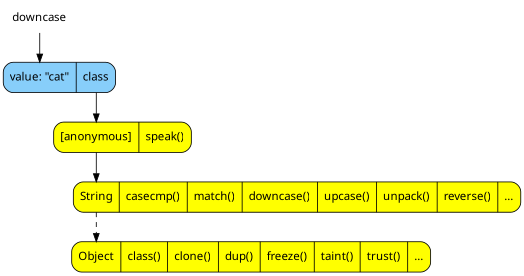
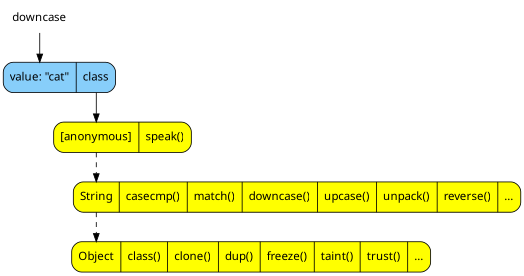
(96, 163) -> (96, 163)
